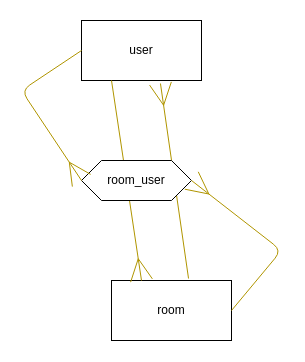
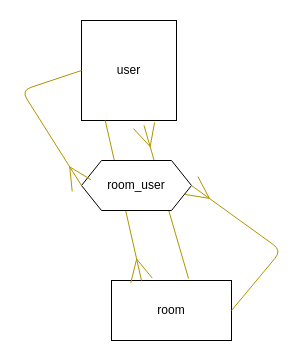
(142, 51) -> (129, 71)
(137, 181) -> (137, 186)
